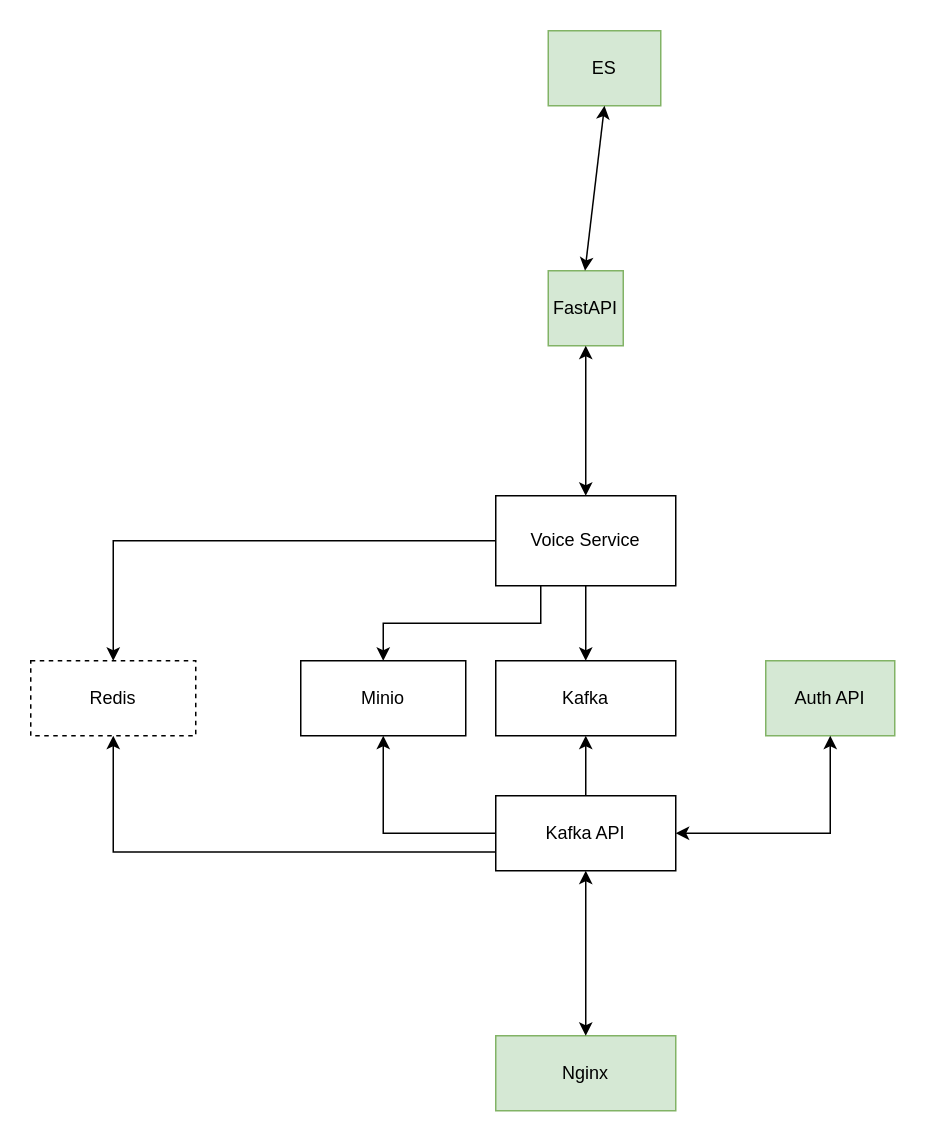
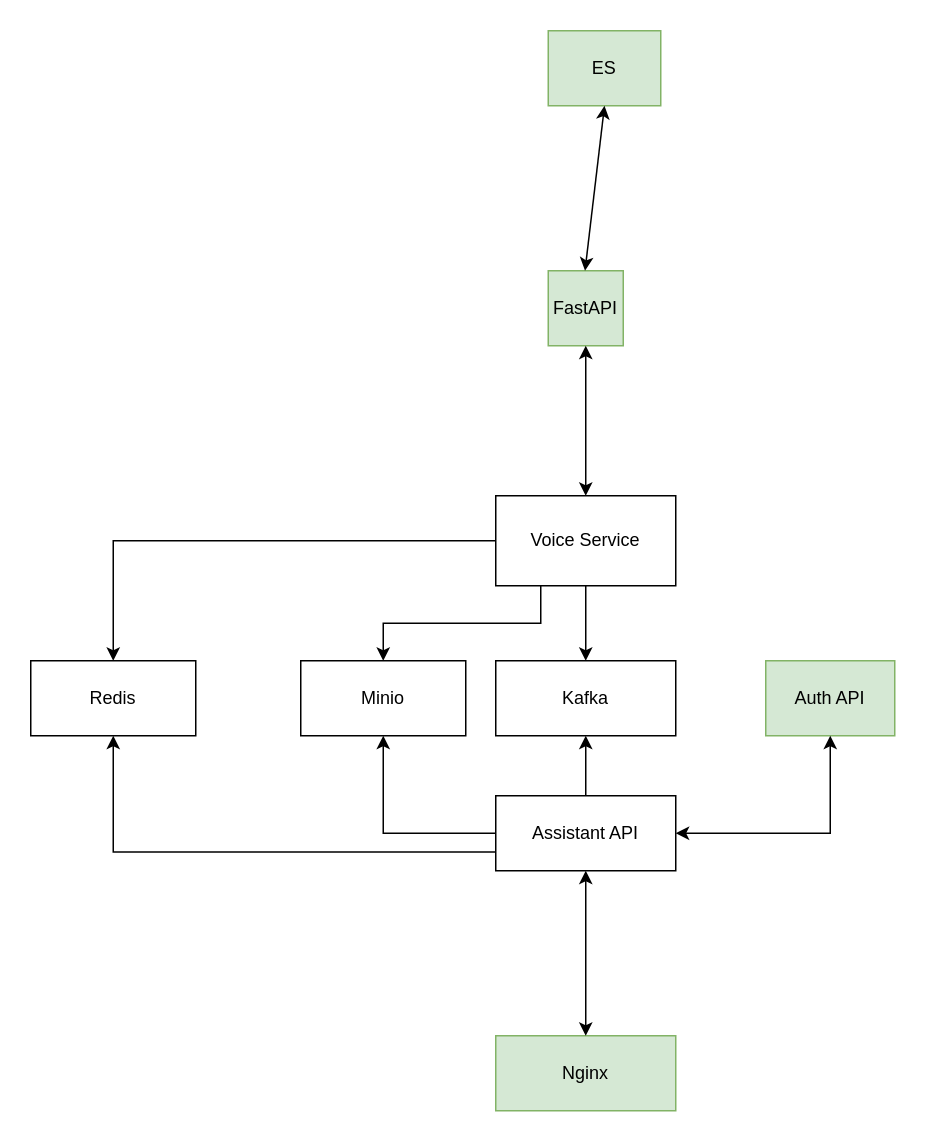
(113, 698) -> (113, 698)
(586, 833) -> (586, 833)
